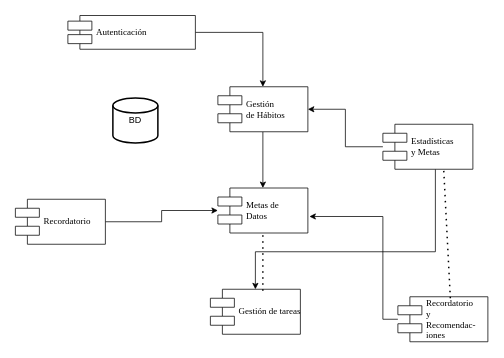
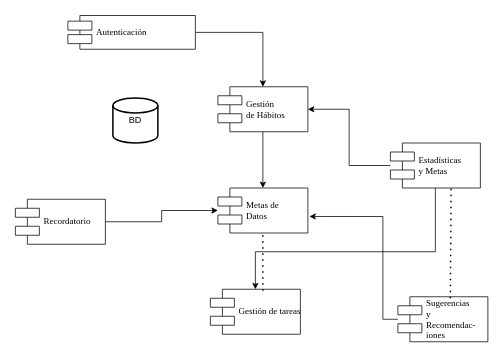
(428, 147) -> (435, 165)
(455, 319) -> (454, 319)
